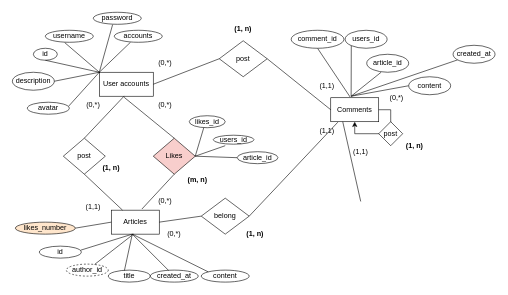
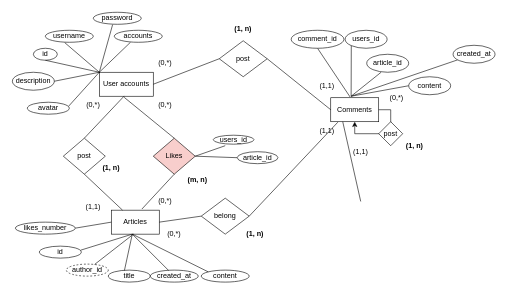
(207, 122) -> none
(200, 142) -> none
(45, 228) -> (45, 228)
